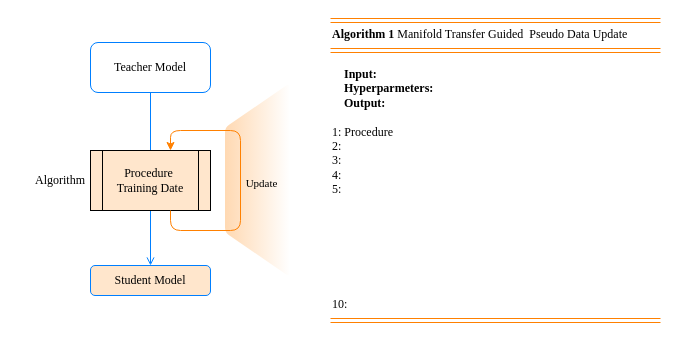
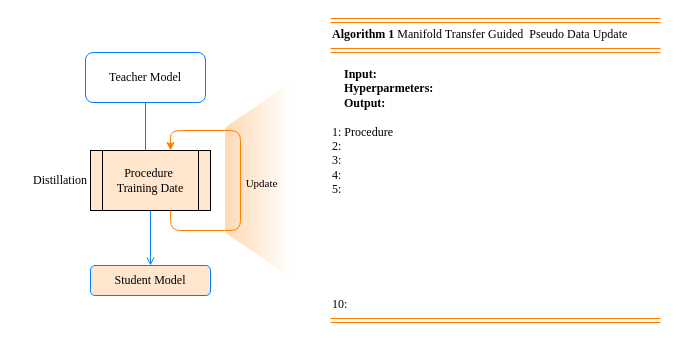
(151, 68) -> (146, 78)
(61, 181) -> (61, 181)
